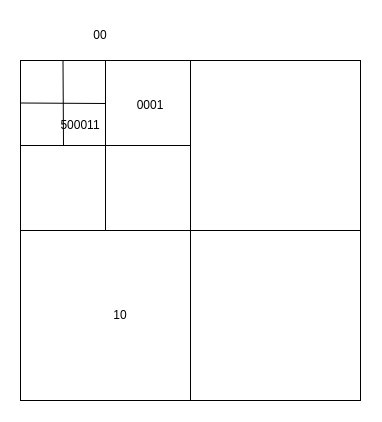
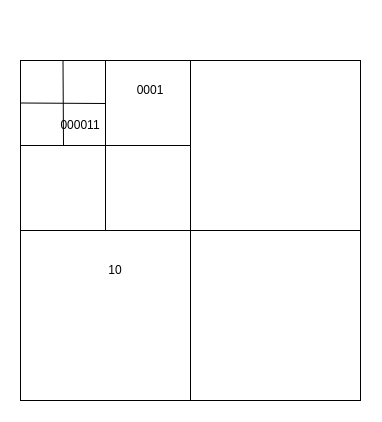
(101, 36) -> none
(151, 106) -> (151, 91)
(81, 126) -> (81, 126)
(121, 316) -> (116, 271)
